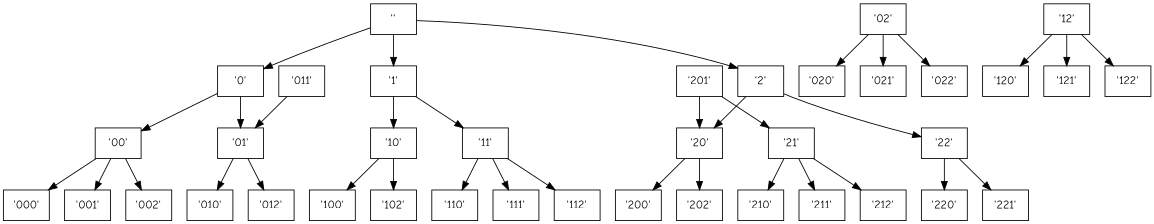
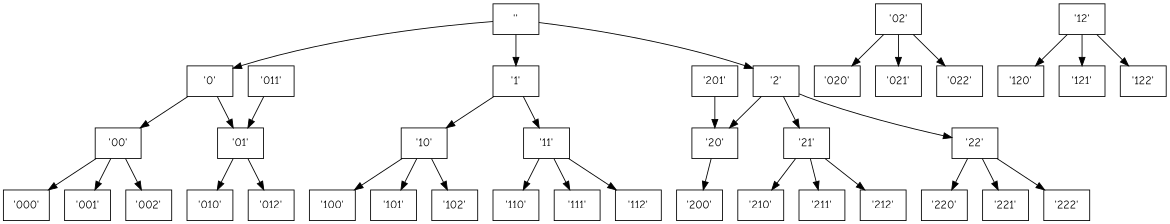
(742, 110) -> (789, 108)
none -> (394, 205)
(700, 205) -> none
none -> (1067, 205)
